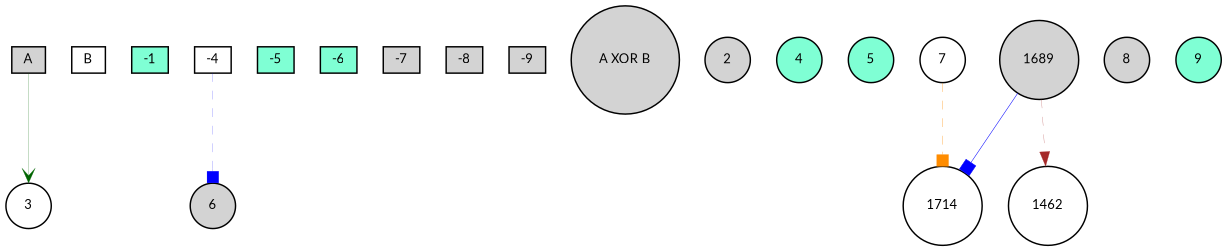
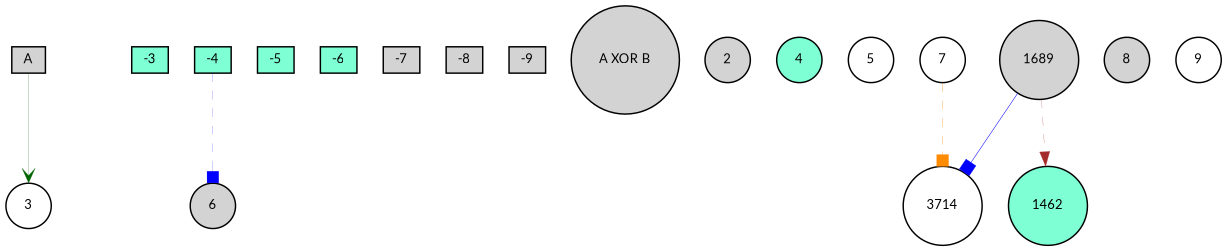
(89, 60) -> none
(150, 60) -> (150, 60)
(213, 60) -> (213, 60)
(871, 60) -> (871, 60)
(1199, 60) -> (1199, 60)
(943, 206) -> (943, 206)
(1048, 206) -> (1048, 206)
